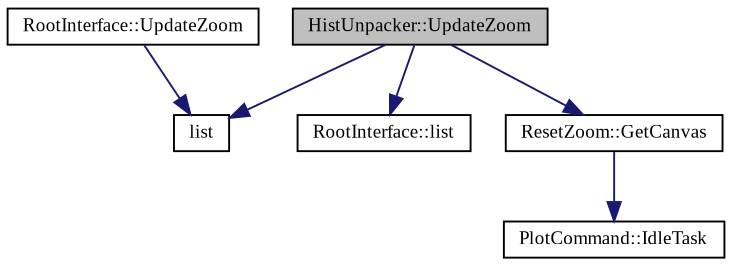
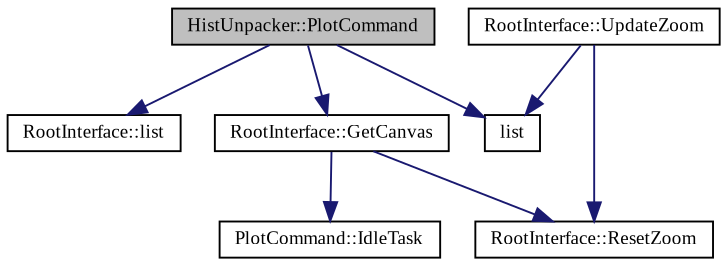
(420, 27) -> (303, 27)
(614, 133) -> (332, 133)
none -> (594, 240)
